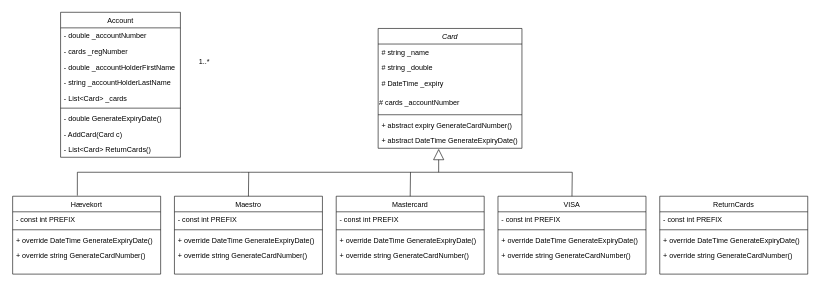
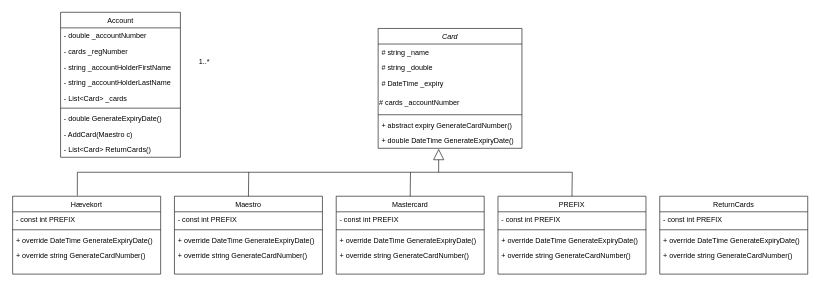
(123, 67) -> (123, 67)
(96, 134) -> (102, 134)
(458, 141) -> (453, 141)
(572, 205) -> (572, 205)
